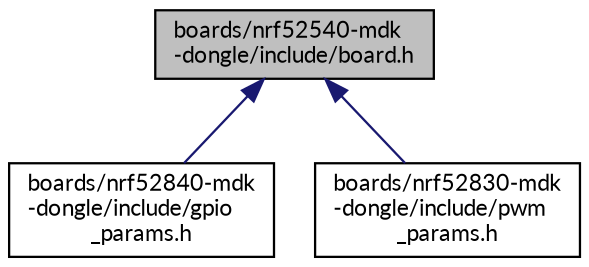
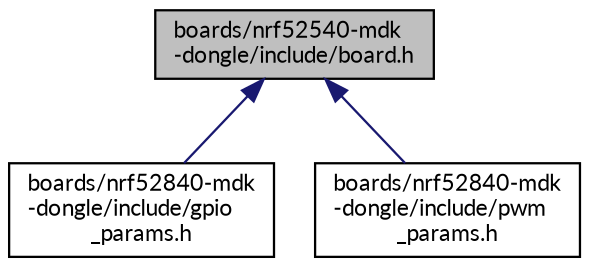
(448, 210) -> (448, 210)
